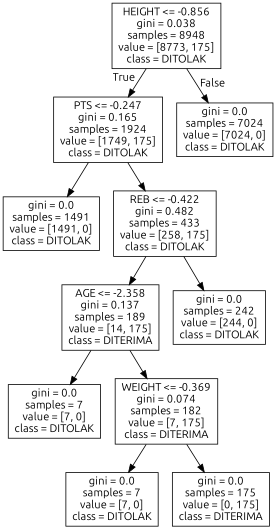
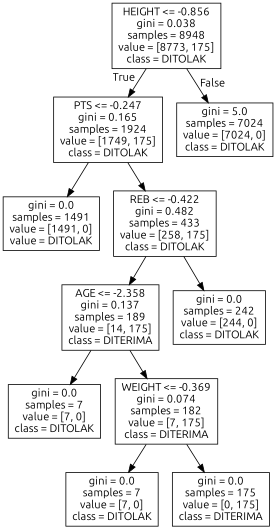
(225, 130) -> (225, 130)
(51, 224) -> (51, 224)
